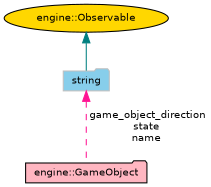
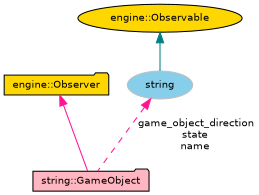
(86, 81) -> (160, 85)
none -> (56, 85)
(86, 173) -> (91, 181)
